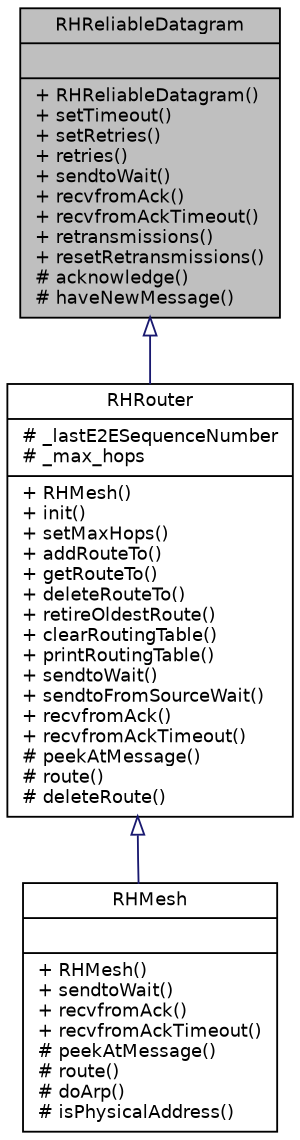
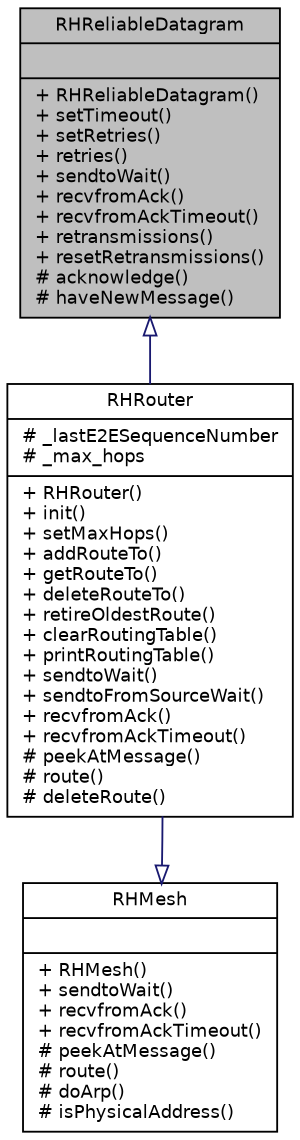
(77, 494) -> (83, 494)
(138, 860) -> (162, 841)
